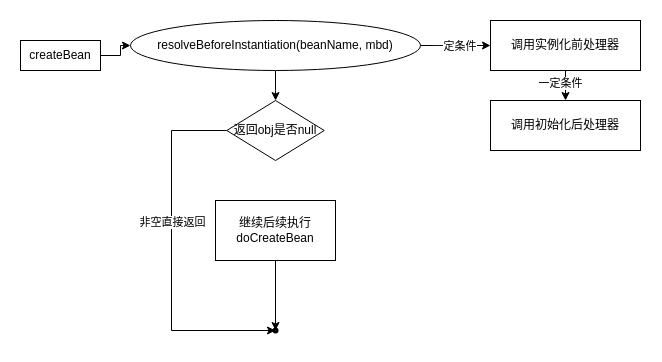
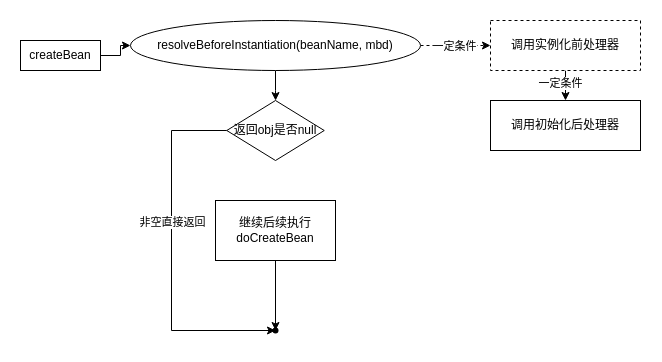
(427, 46) -> (427, 46)
(566, 46) -> (566, 46)
